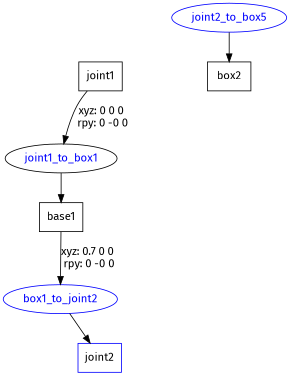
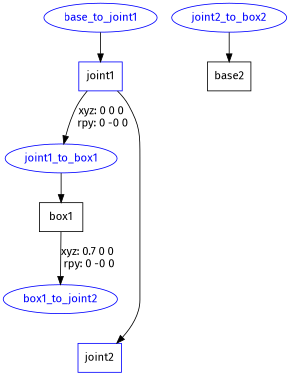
none -> (101, 18)
(229, 18) -> (229, 18)
(101, 76) -> (101, 76)
(229, 76) -> (229, 76)
(61, 158) -> (61, 158)
(61, 217) -> (61, 217)
(78, 325) -> (140, 214)
